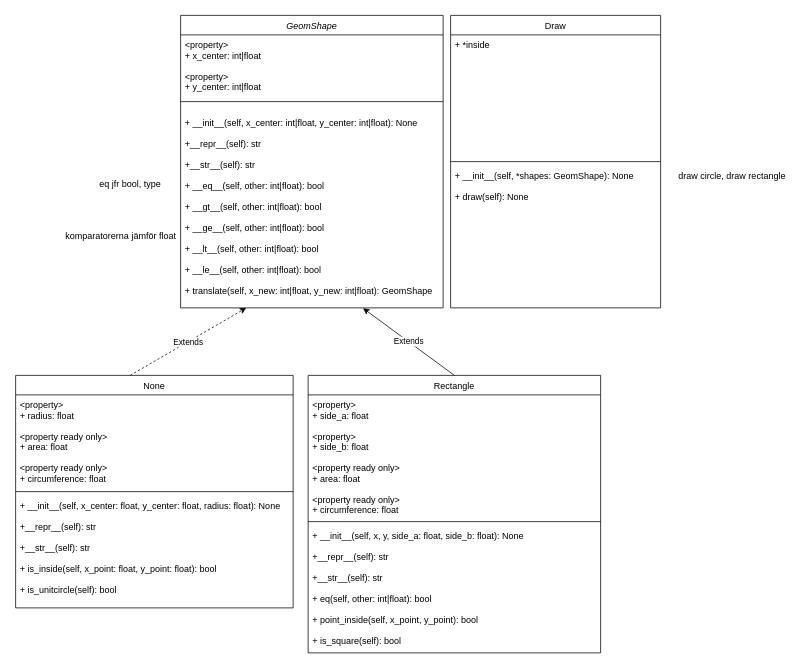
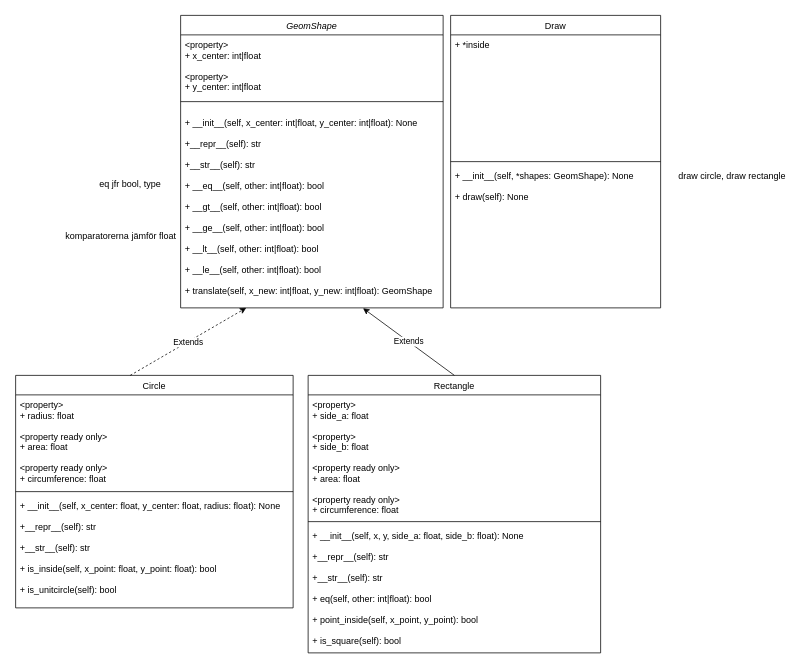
(154, 386) -> (154, 386)
